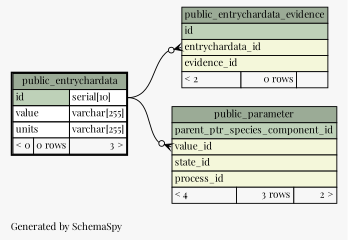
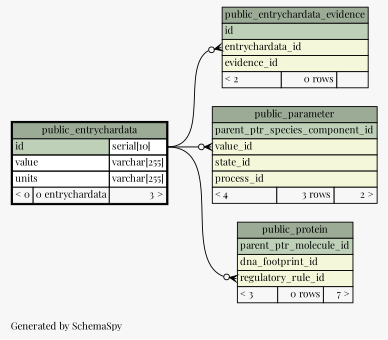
(52, 146) -> (71, 195)
none -> (295, 262)
